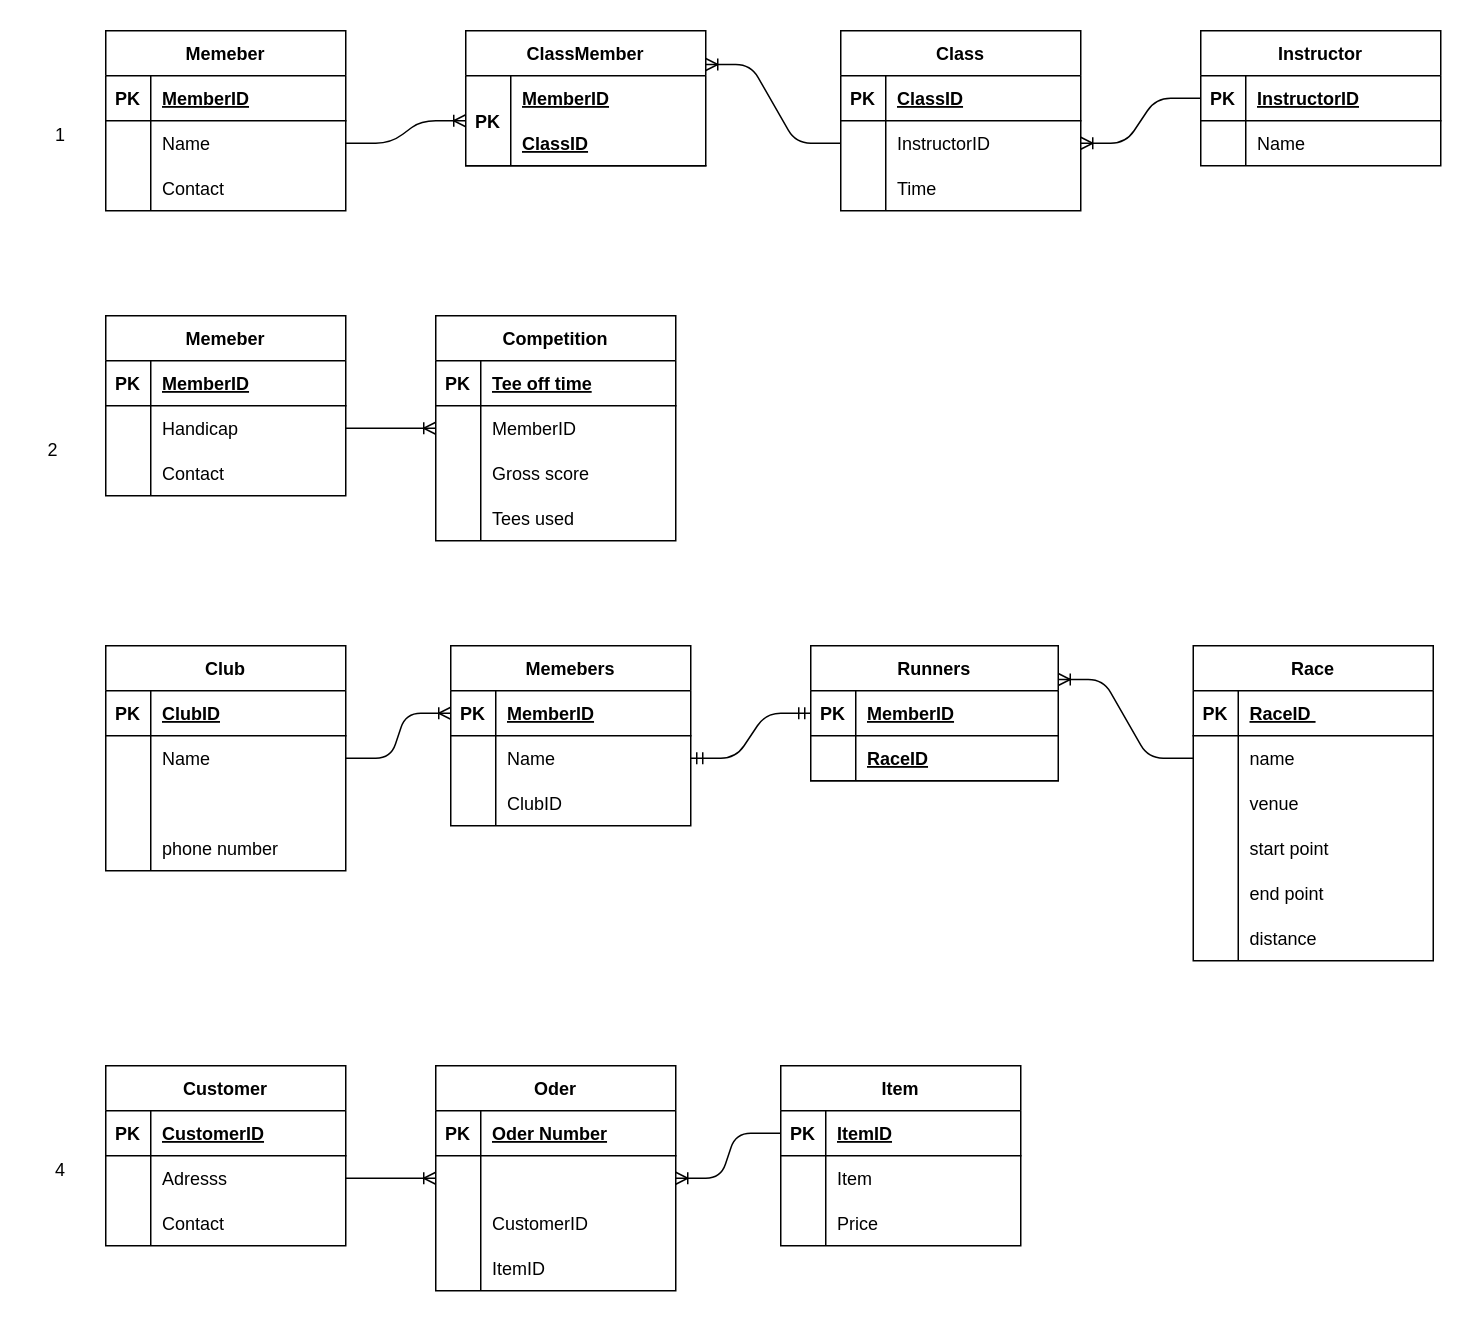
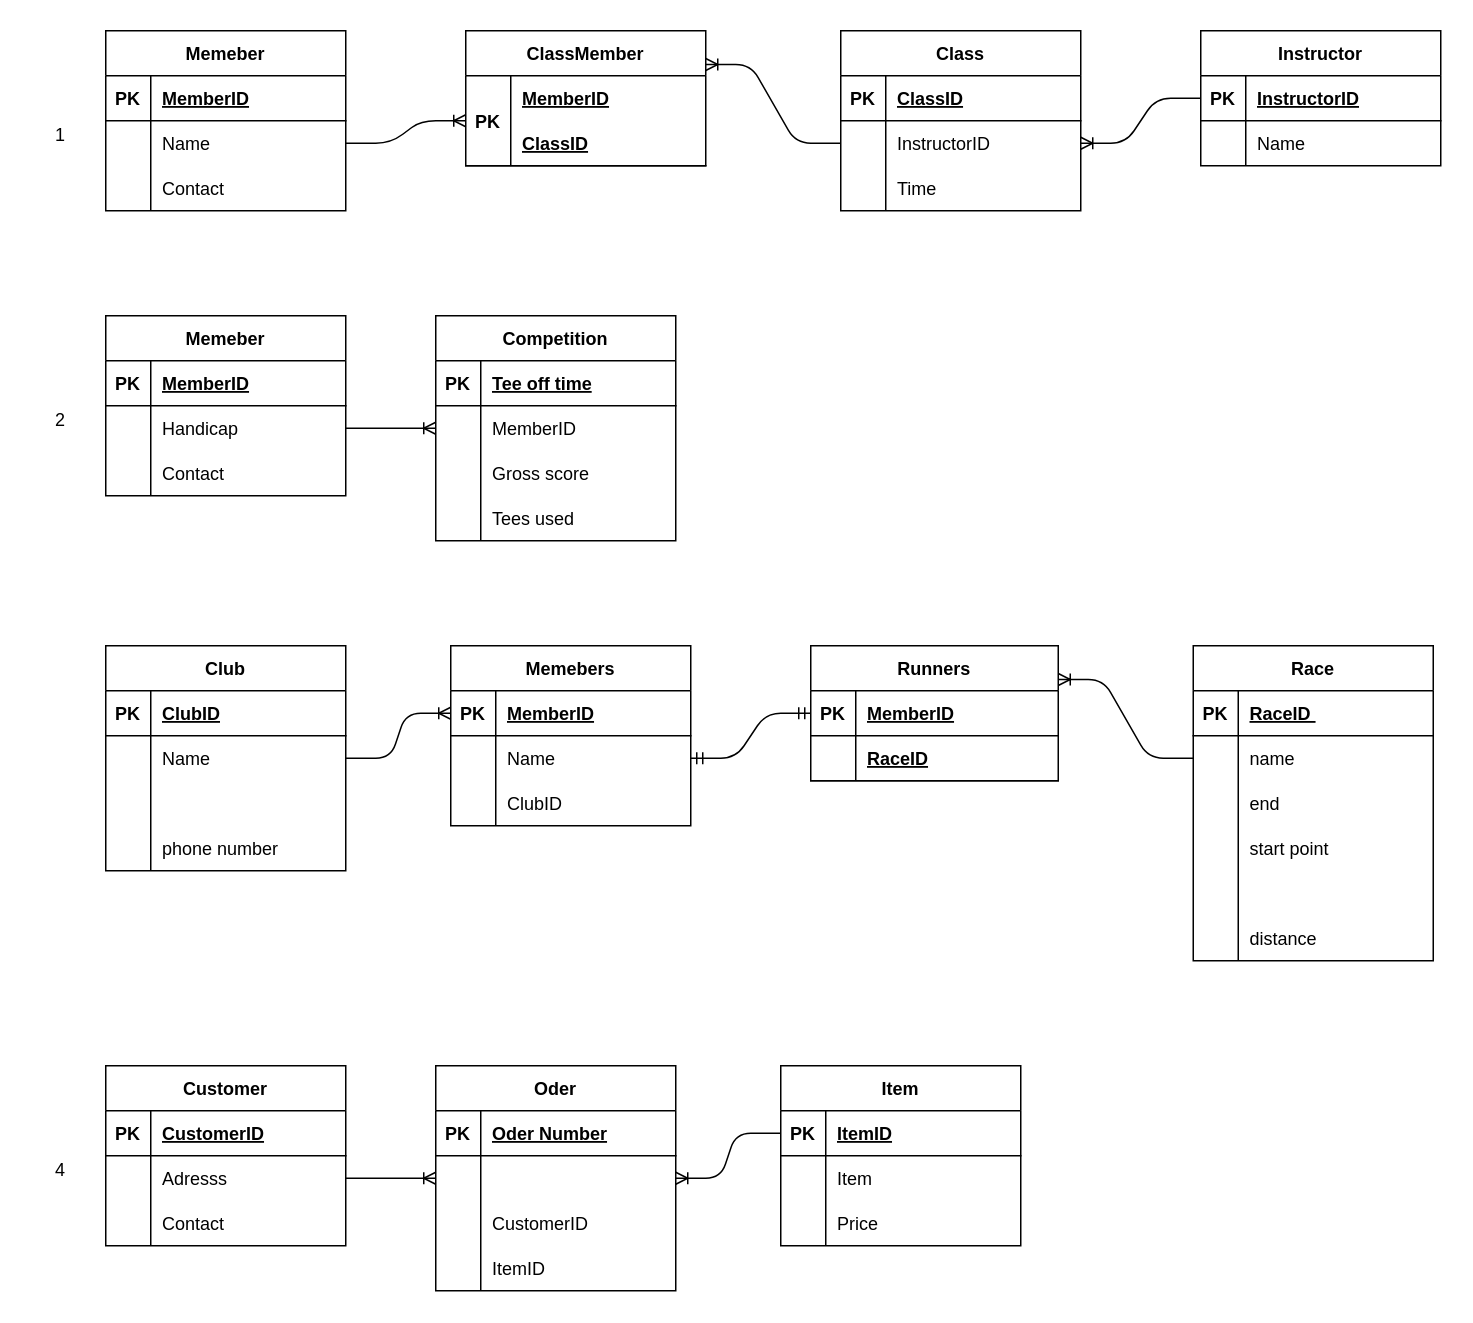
(53, 451) -> (61, 421)
(1275, 804) -> (1265, 804)
(1336, 893) -> none
